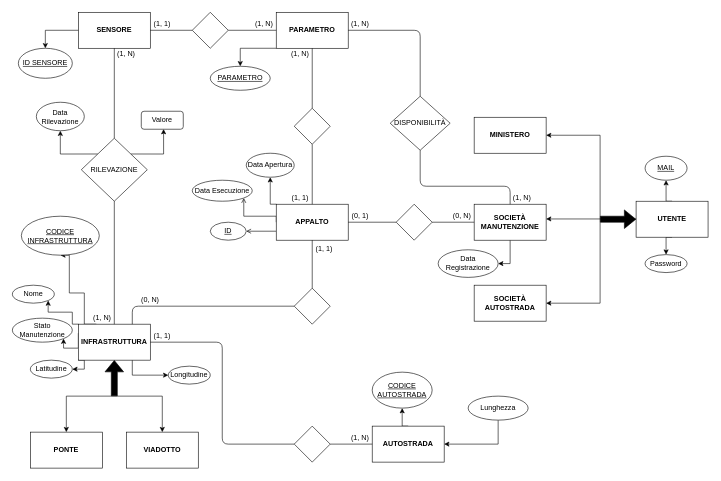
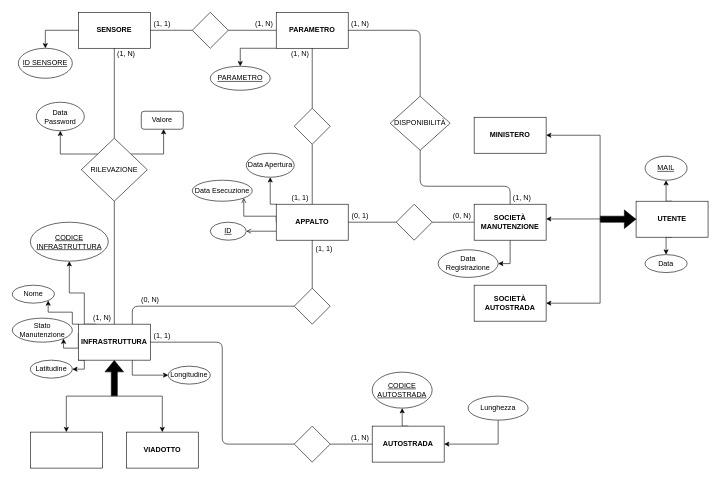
(60, 117) -> (60, 117)
(60, 236) -> (69, 242)
(666, 264) -> (666, 264)
(66, 450) -> none
